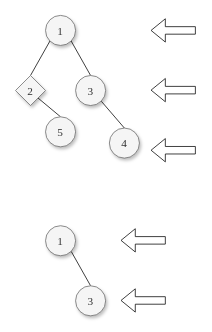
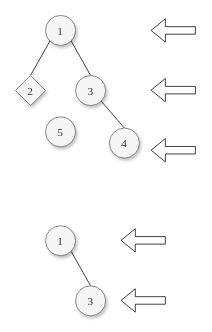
(49, 107) -> none
